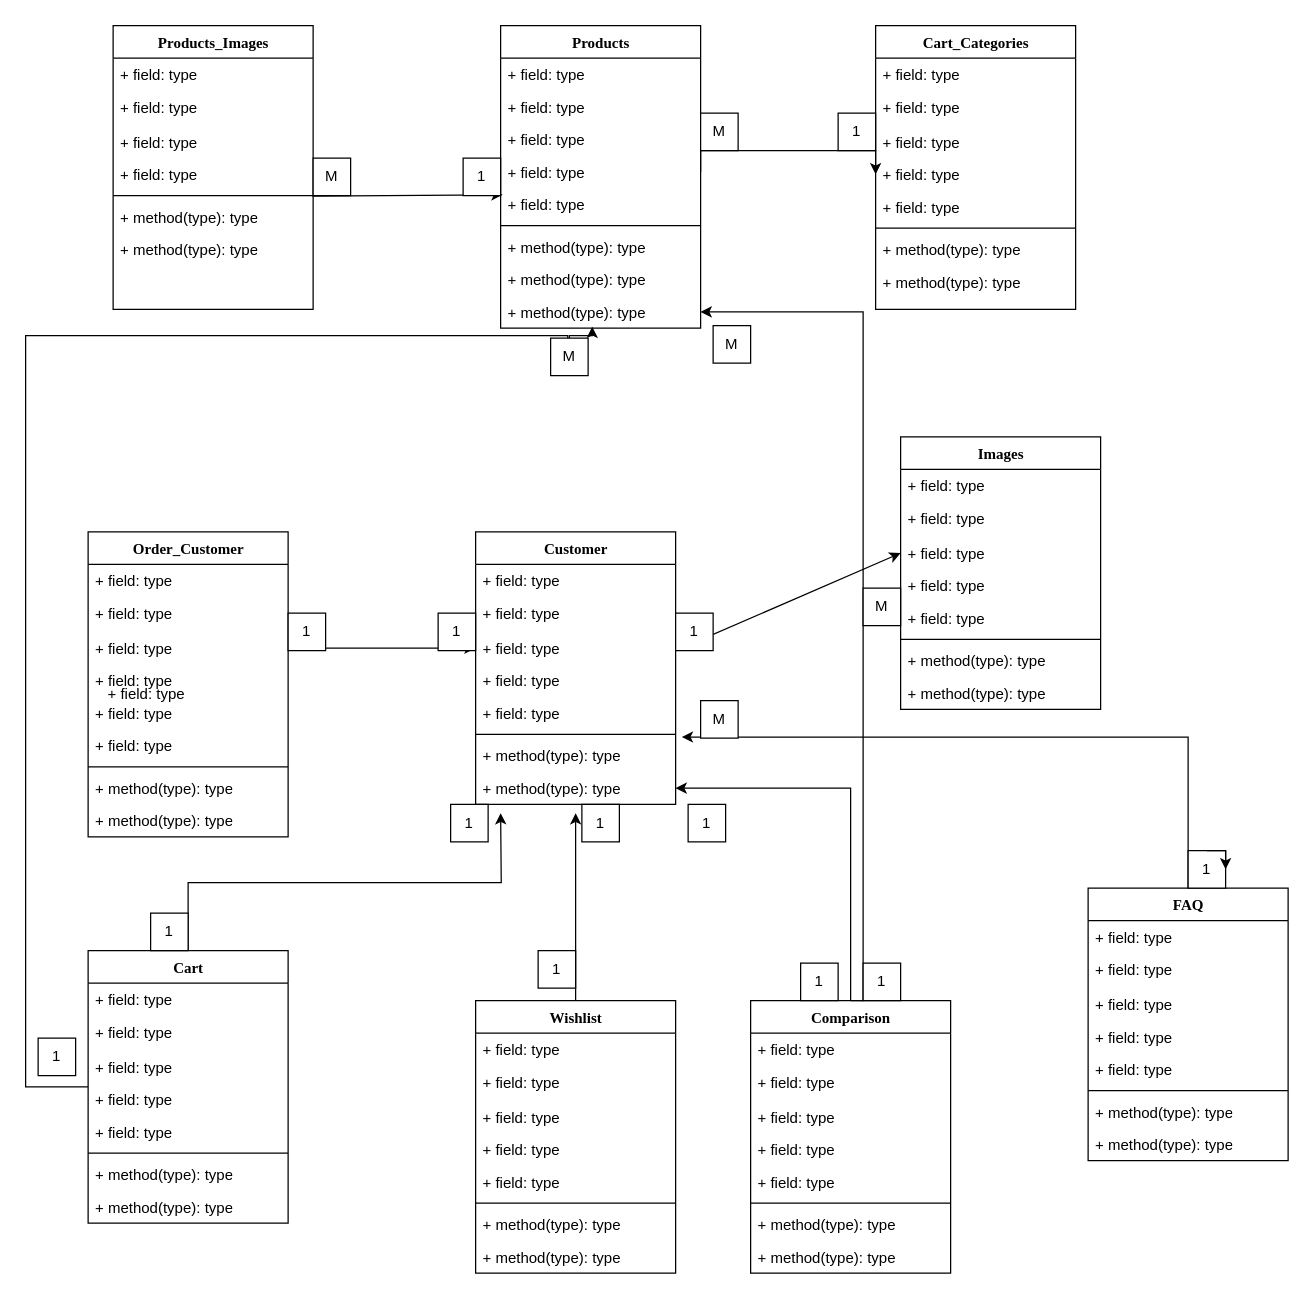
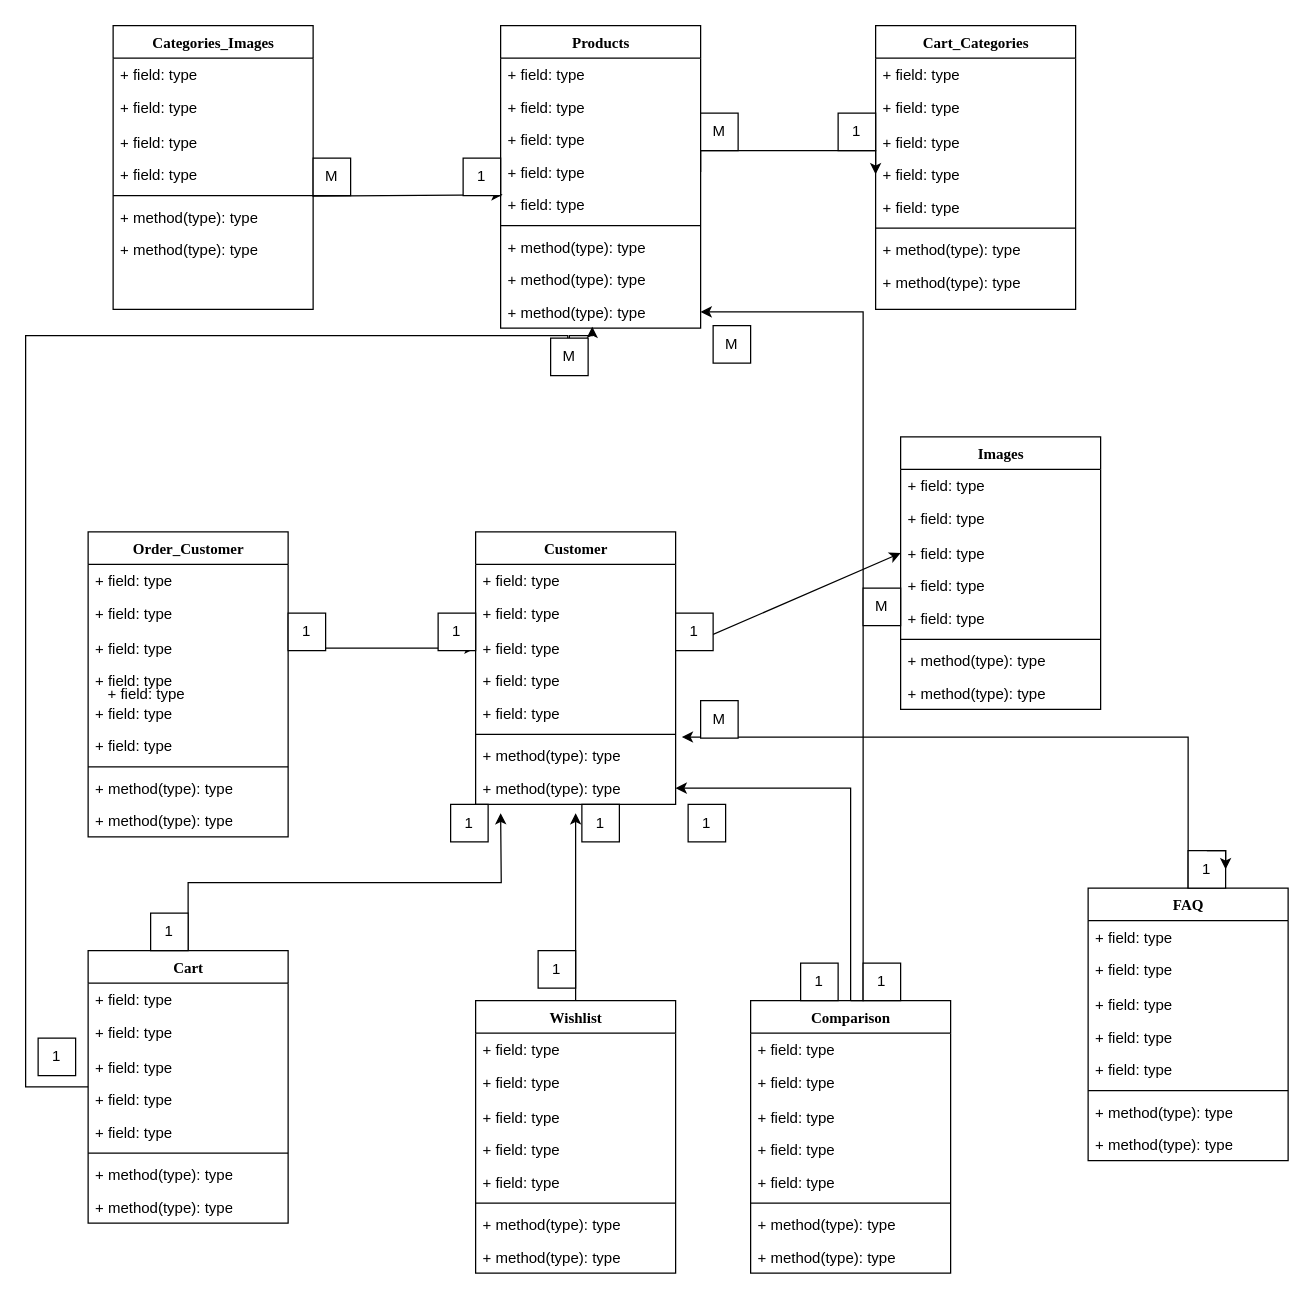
(214, 43) -> (214, 43)
